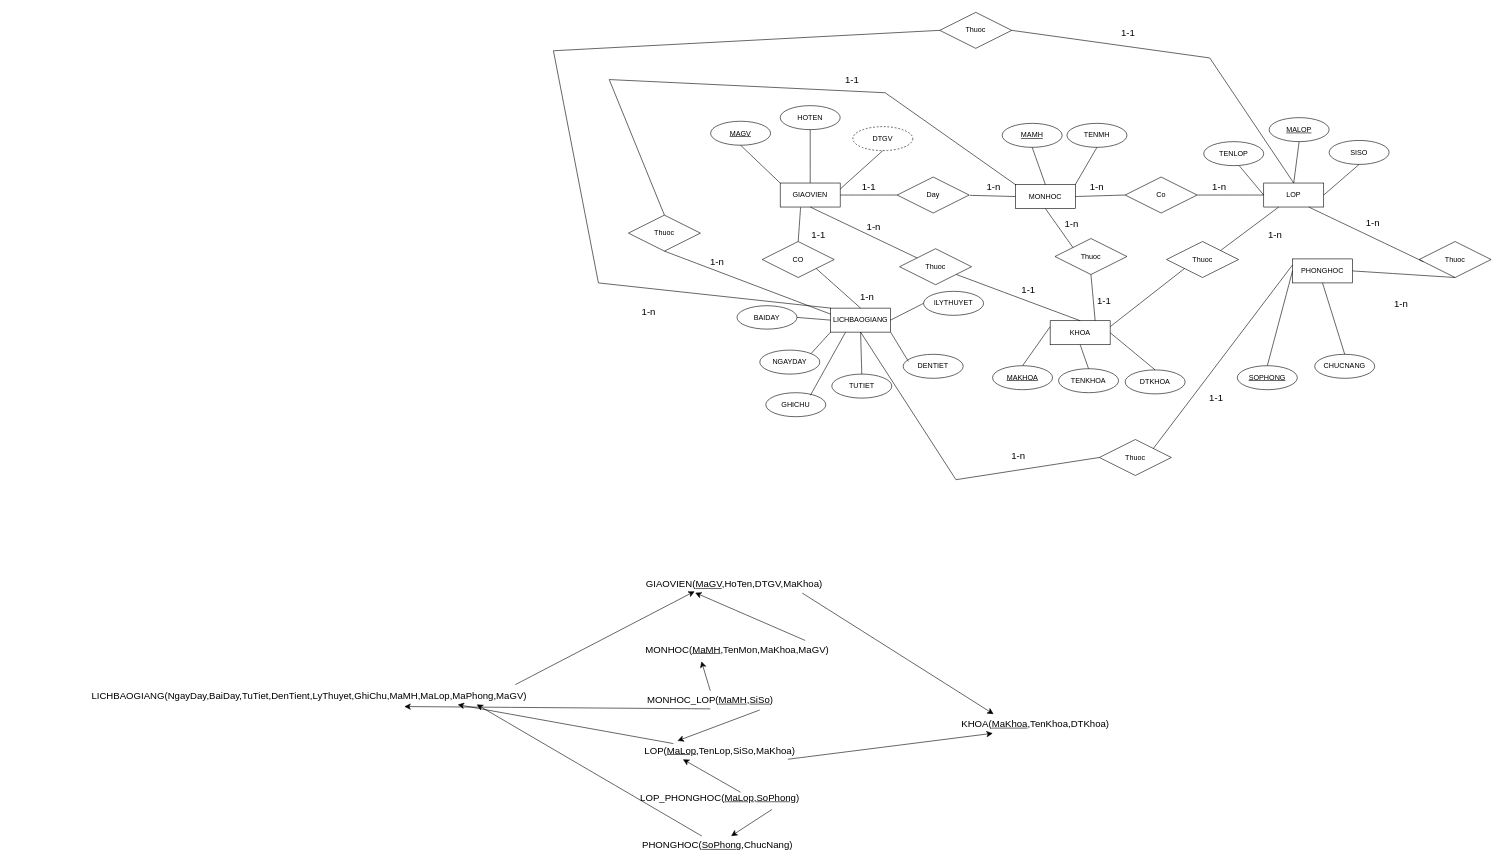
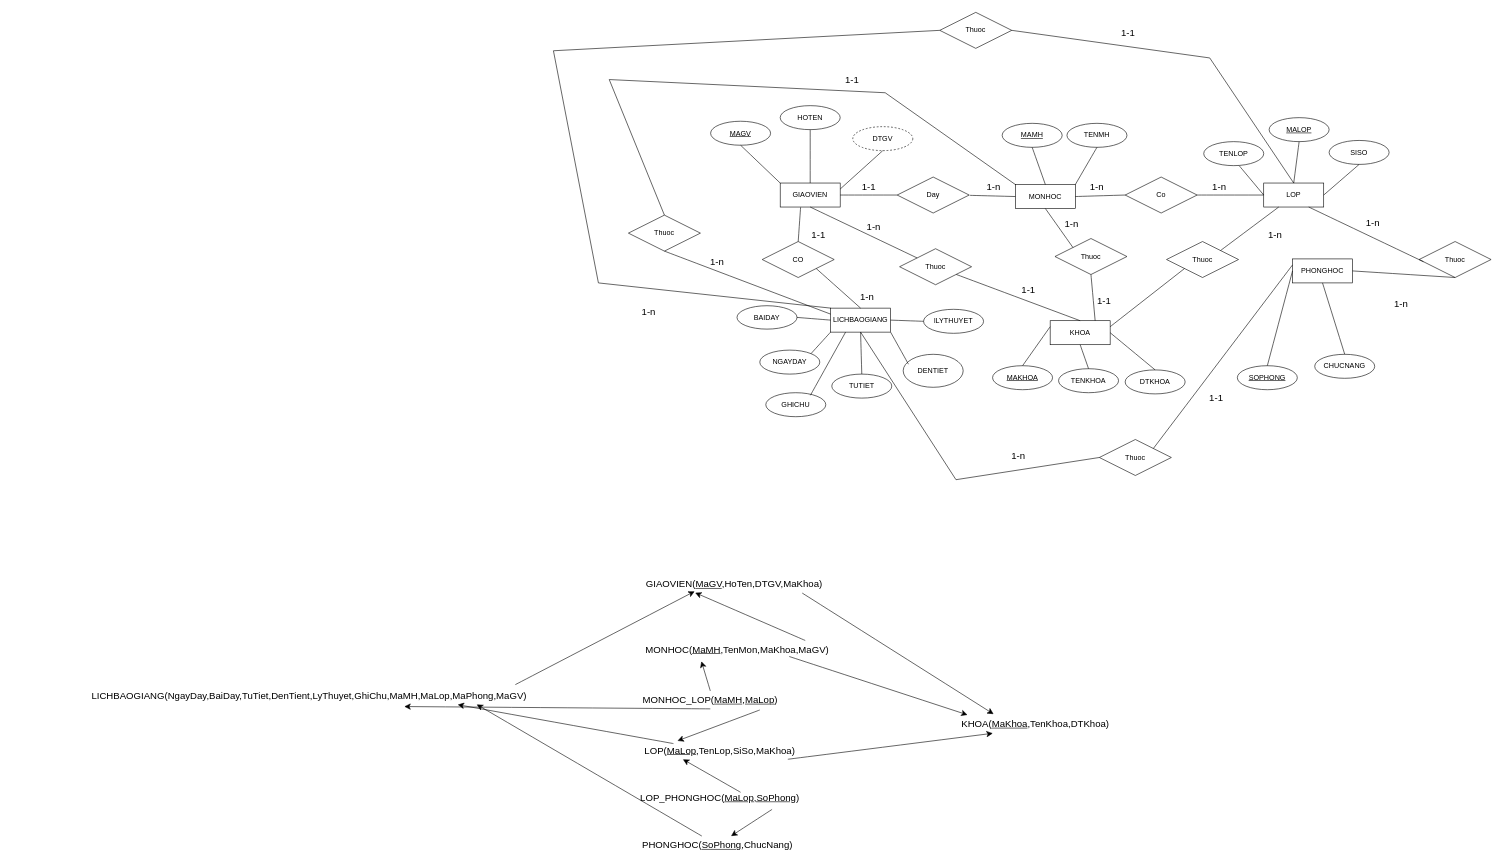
(954, 303) -> (954, 321)
(933, 366) -> (933, 371)
none -> (877, 685)
(710, 700) -> (710, 700)
